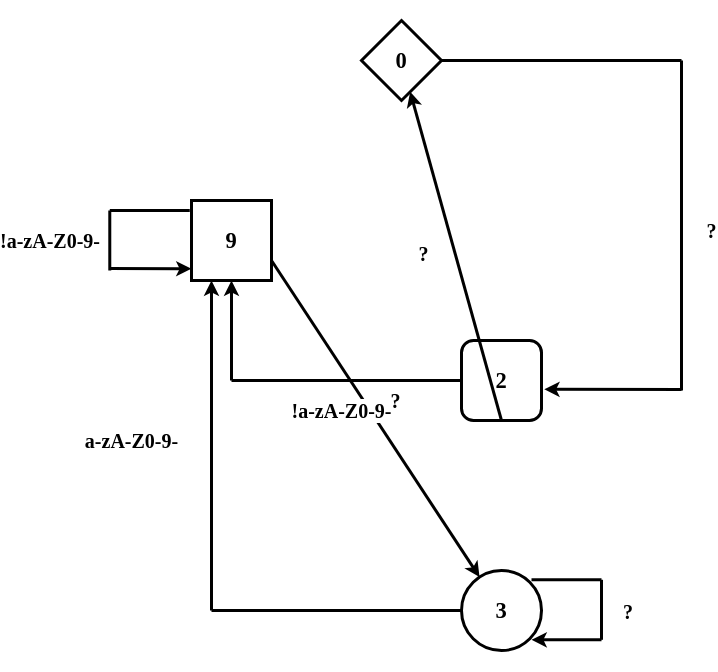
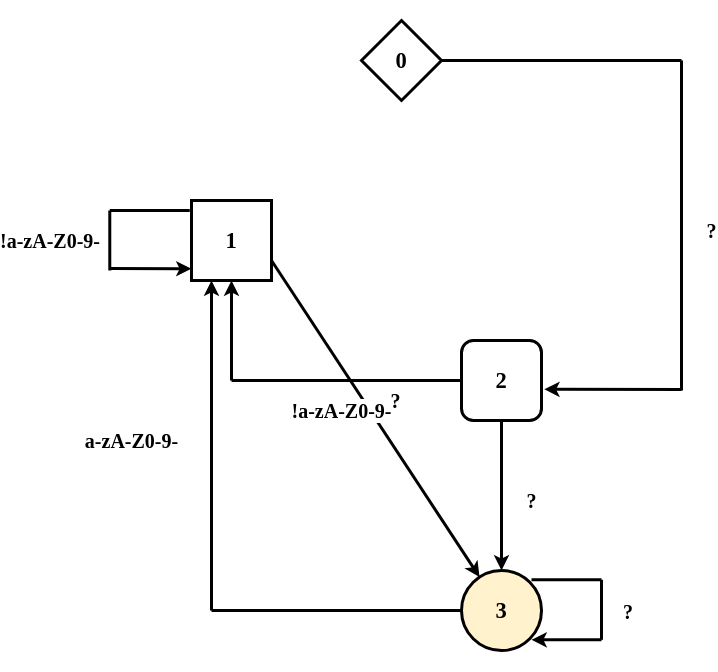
(232, 241) -> (232, 241)
(457, 262) -> (502, 490)
(502, 611) -> (502, 611)
